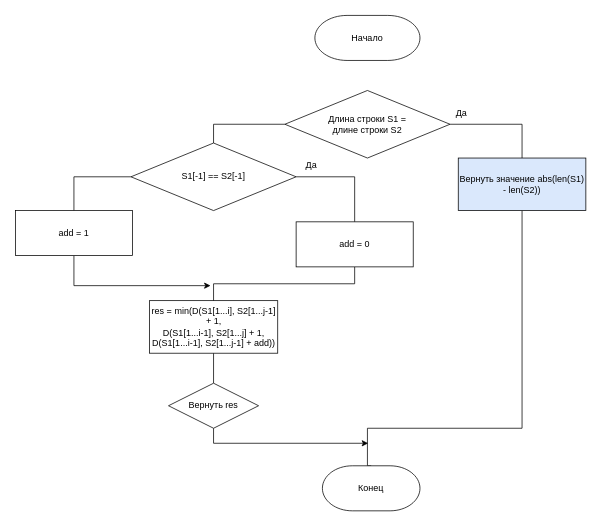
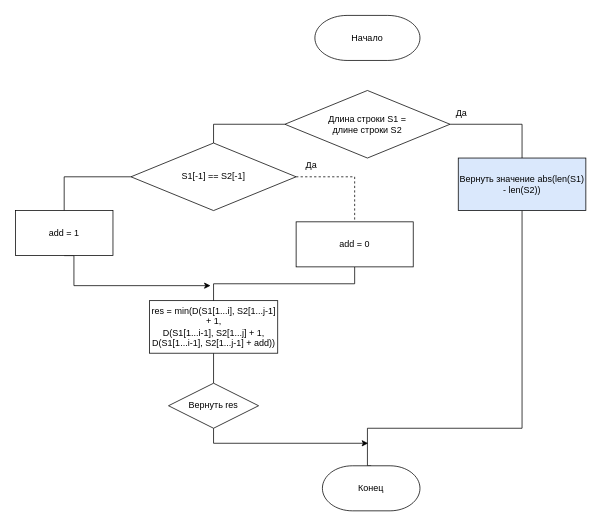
(347, 177) -> (347, 177)
(74, 233) -> (64, 233)
